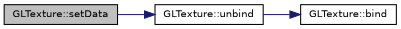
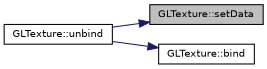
(131, 15) -> (126, 25)
